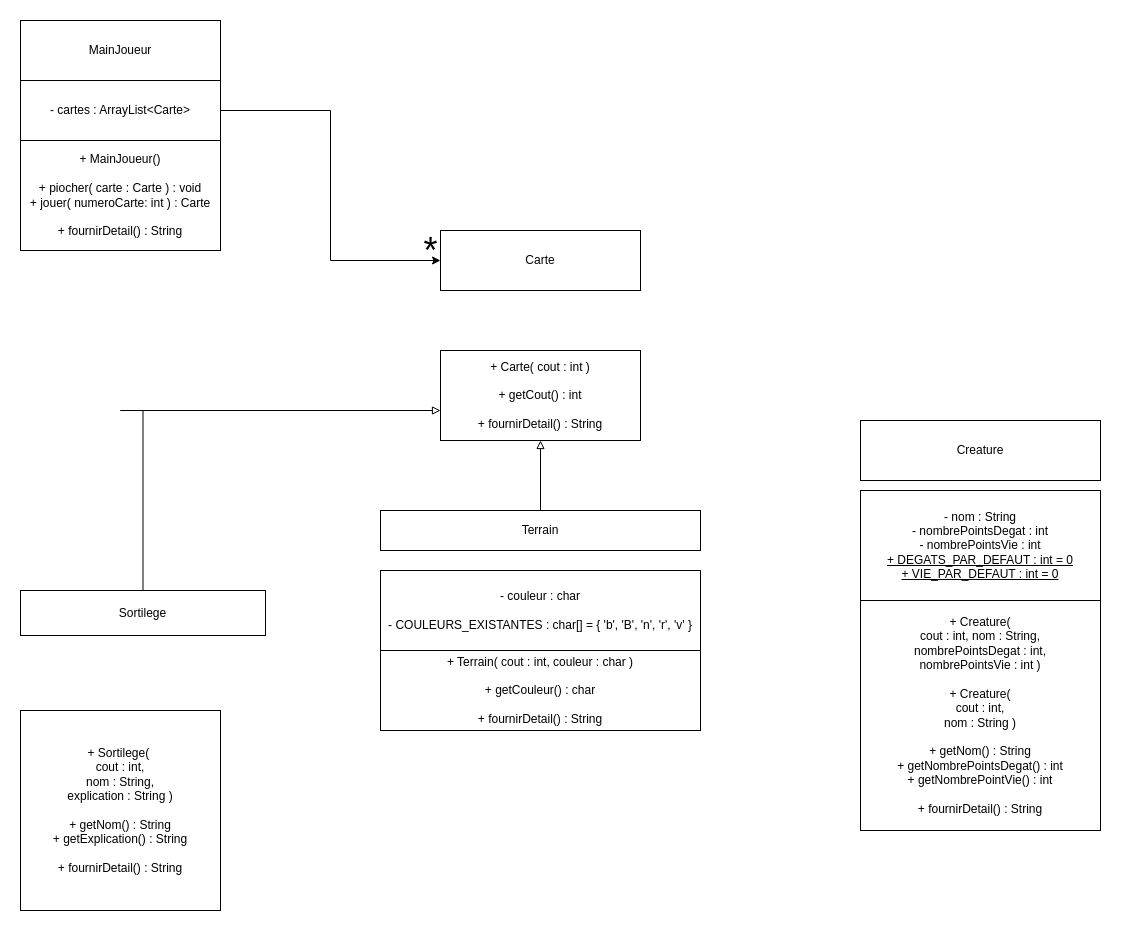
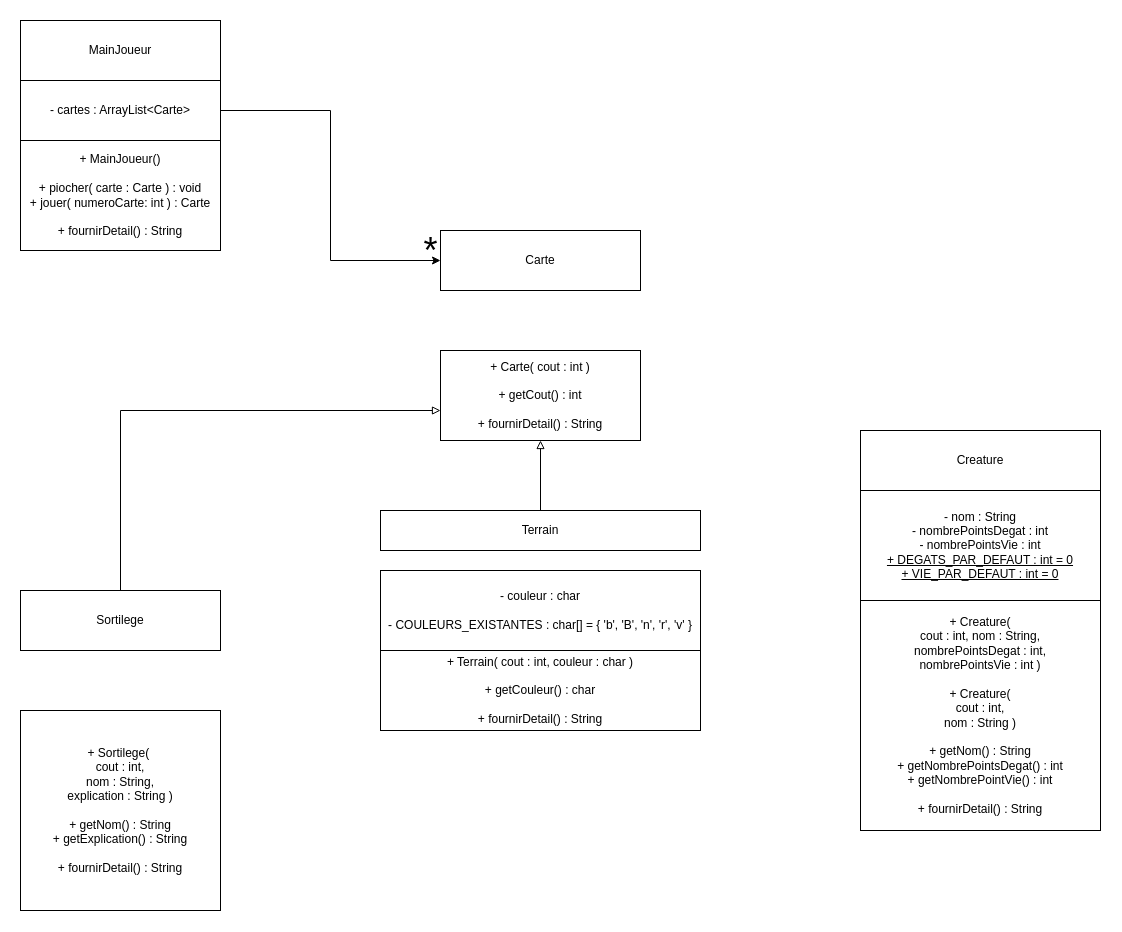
(981, 451) -> (981, 461)
(143, 613) -> (121, 621)
